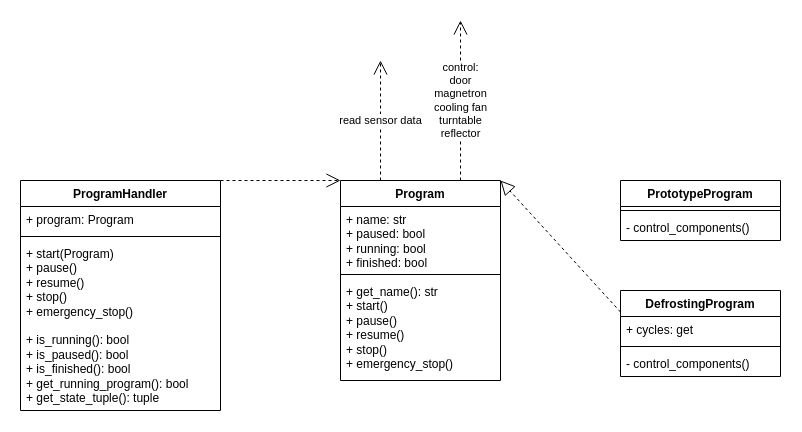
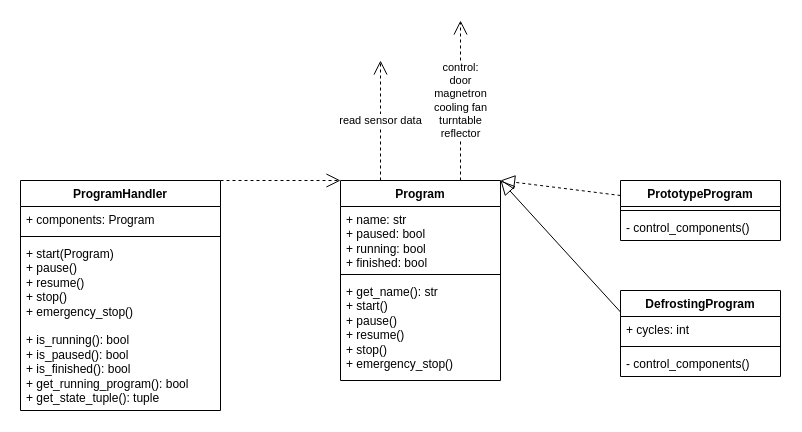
none -> (568, 189)
(82, 221) -> (92, 221)
(565, 251) -> (565, 251)
(664, 331) -> (662, 331)
